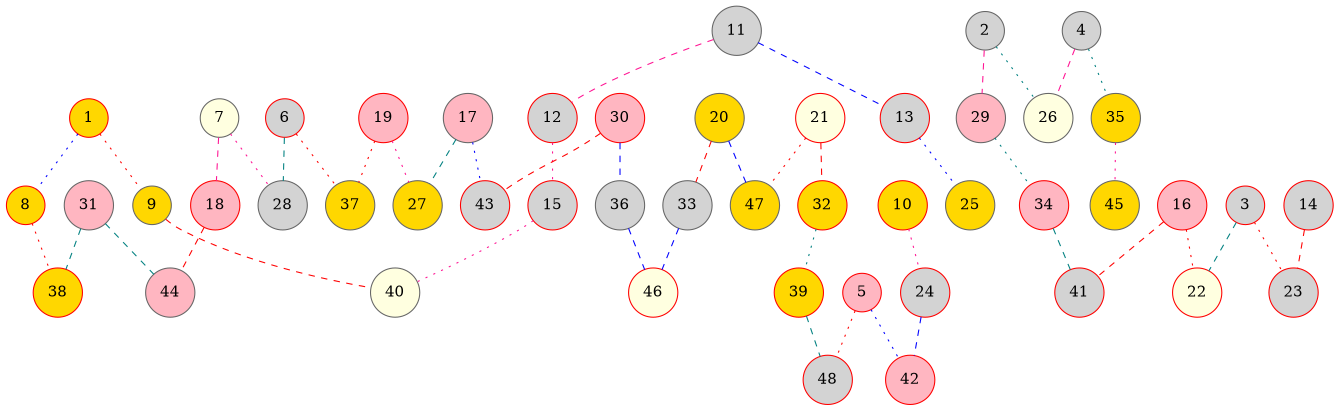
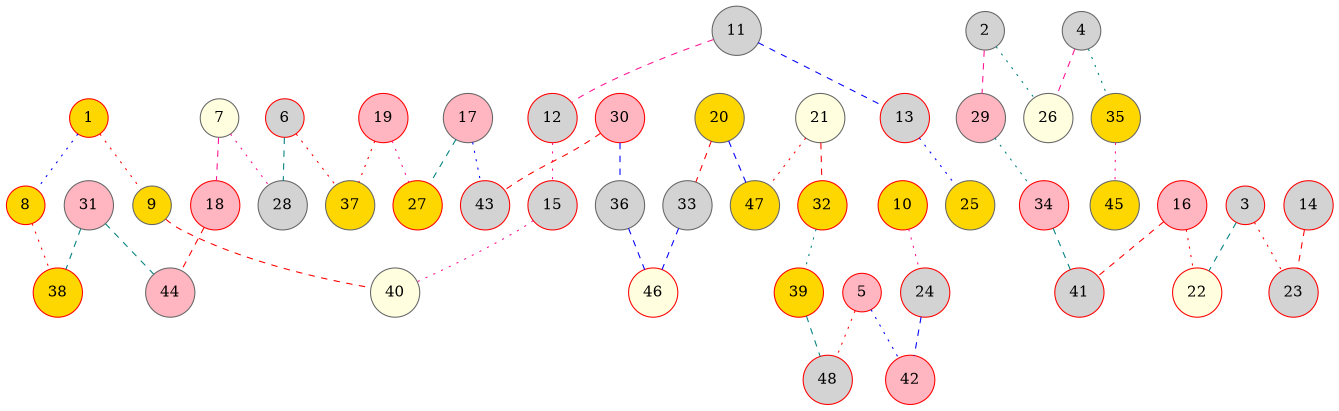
(820, 118) -> (820, 118)
(418, 205) -> (418, 205)
